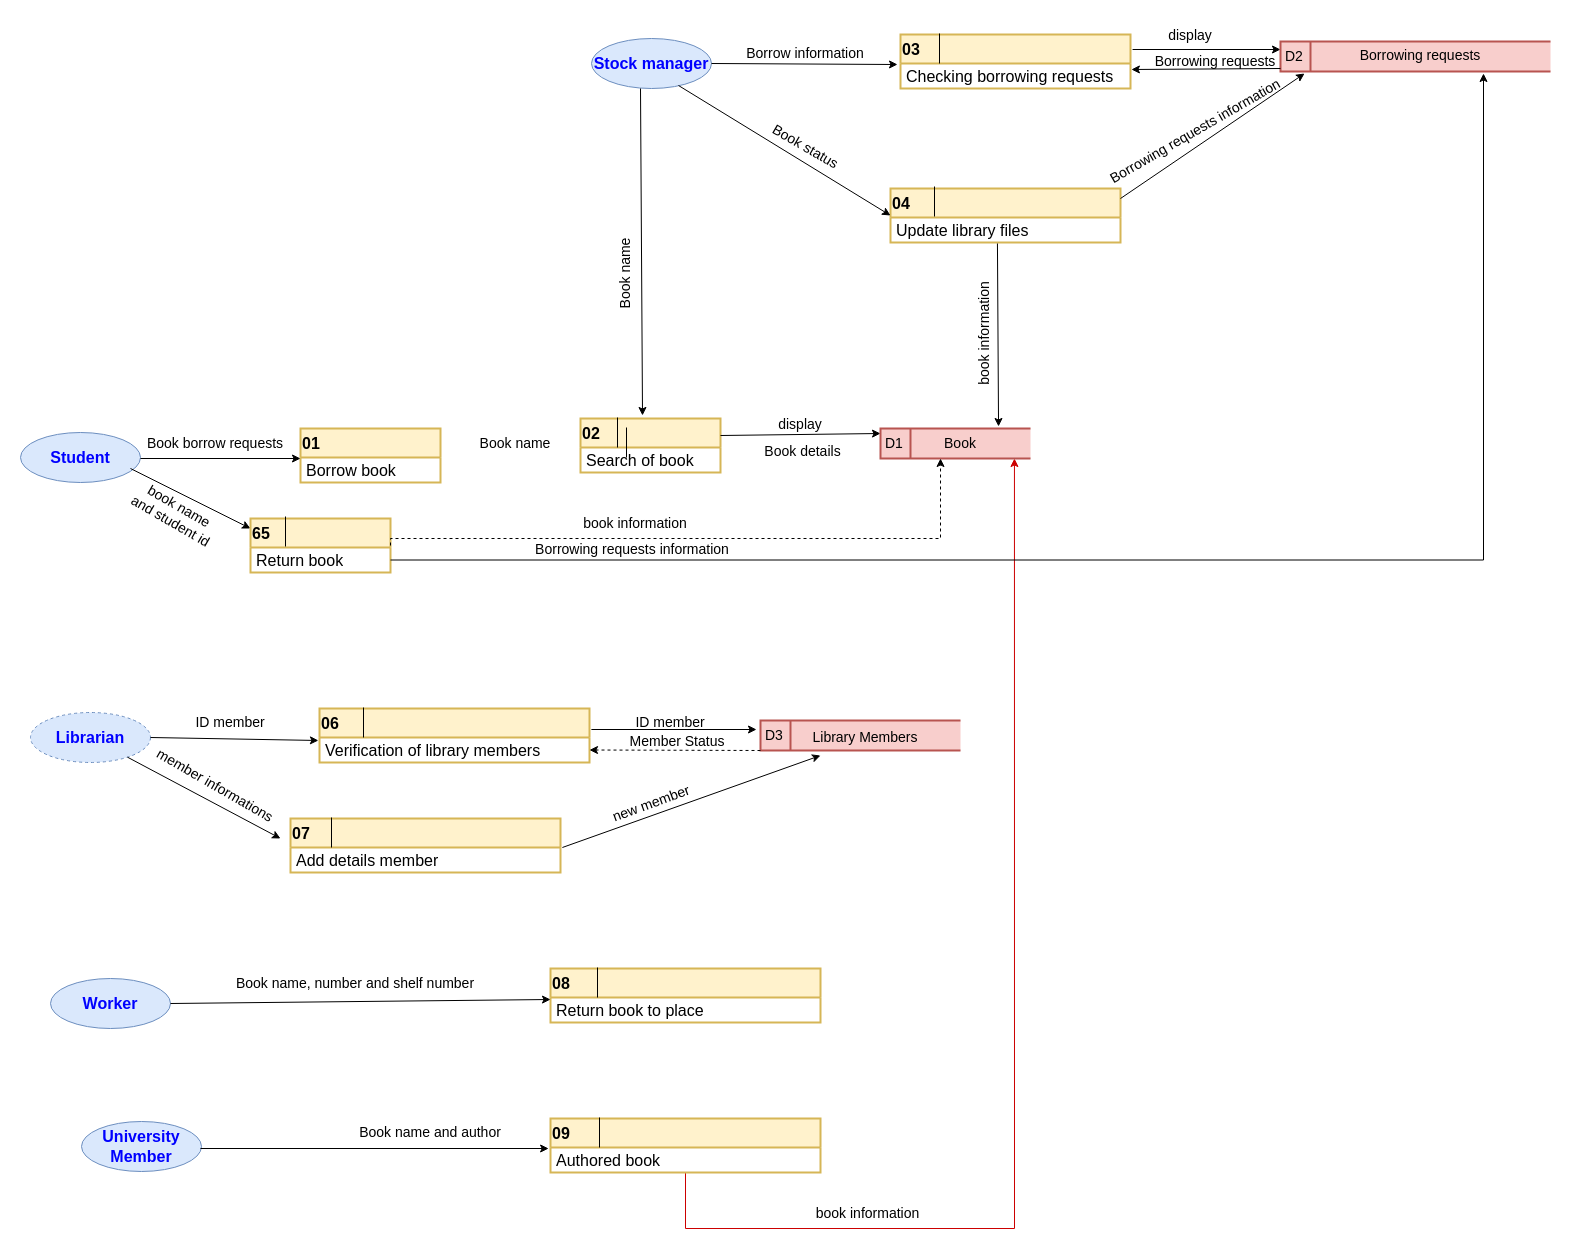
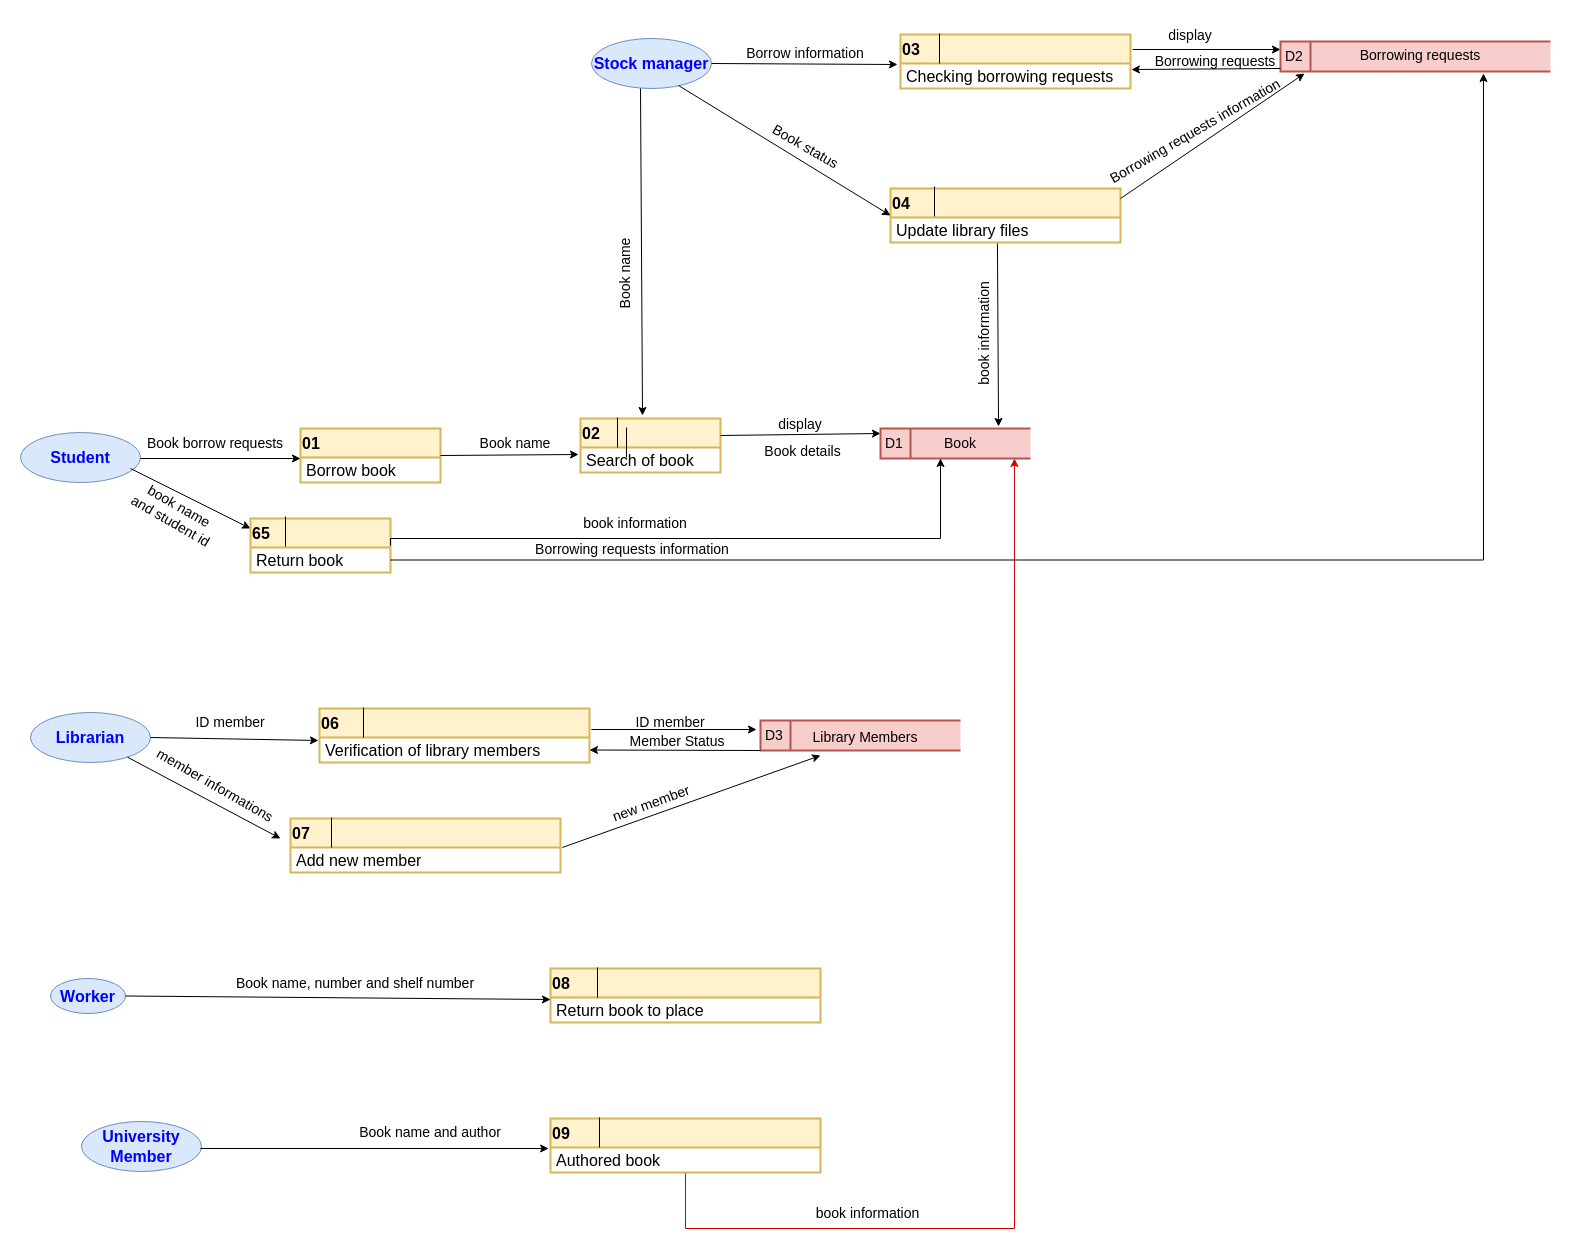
none -> (506, 455)
(700, 539) -> (700, 539)
(91, 738) -> (91, 738)
(678, 750) -> (678, 750)
(369, 861) -> (355, 861)
(111, 1004) -> (88, 996)
